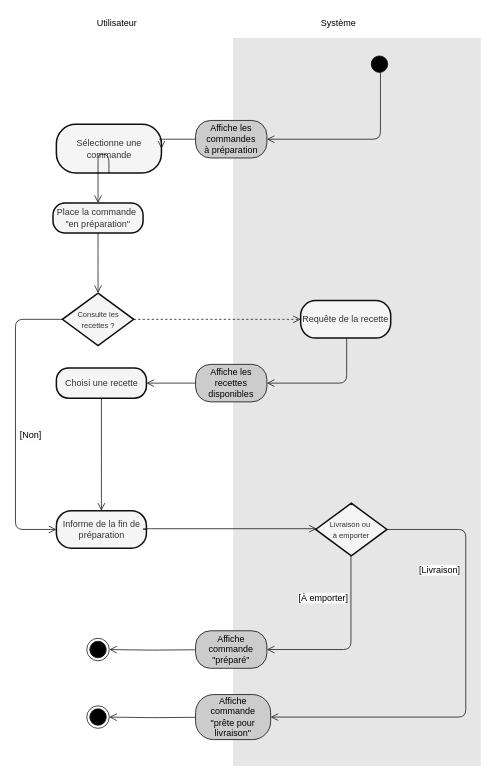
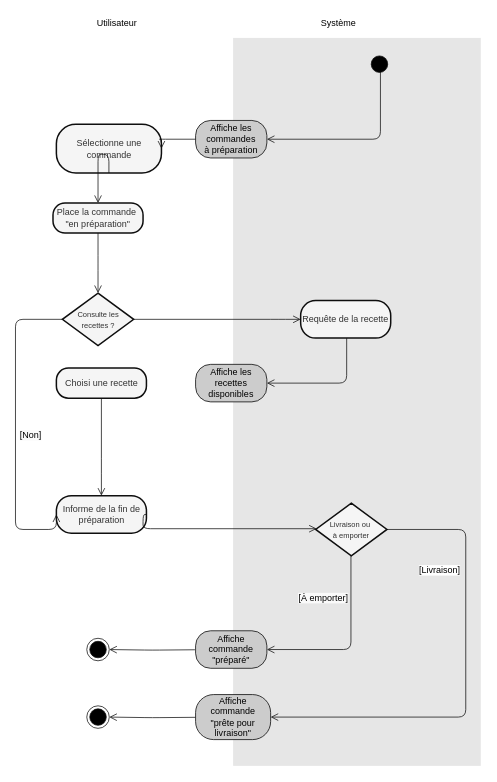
(212, 319) -> (212, 319)
(171, 383) -> none
(101, 529) -> (101, 514)
